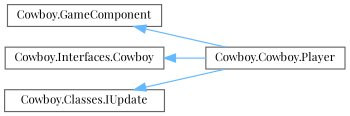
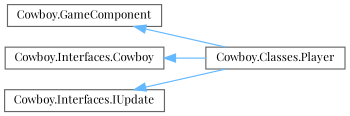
(275, 58) -> (275, 58)
(85, 101) -> (85, 101)
